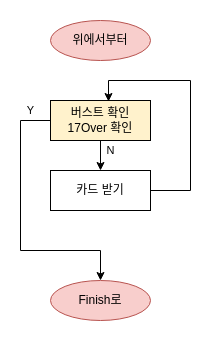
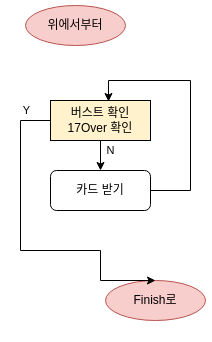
(101, 41) -> (76, 26)
(101, 191) -> (101, 191)
(101, 301) -> (156, 301)
